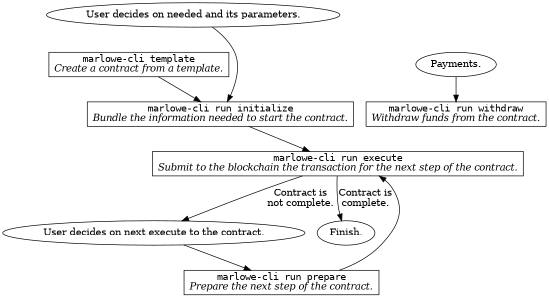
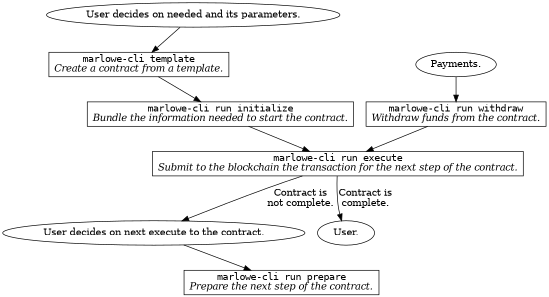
(236, 57) -> (169, 37)
(346, 233) -> (346, 233)
(389, 235) -> (400, 138)
